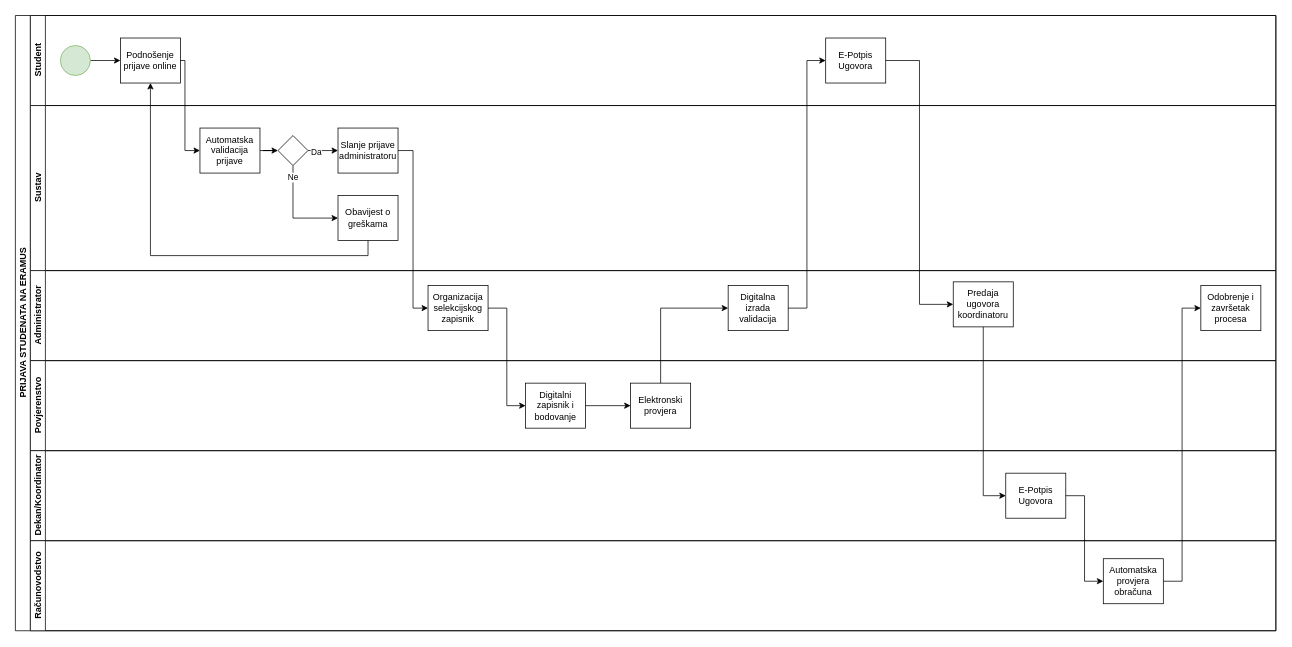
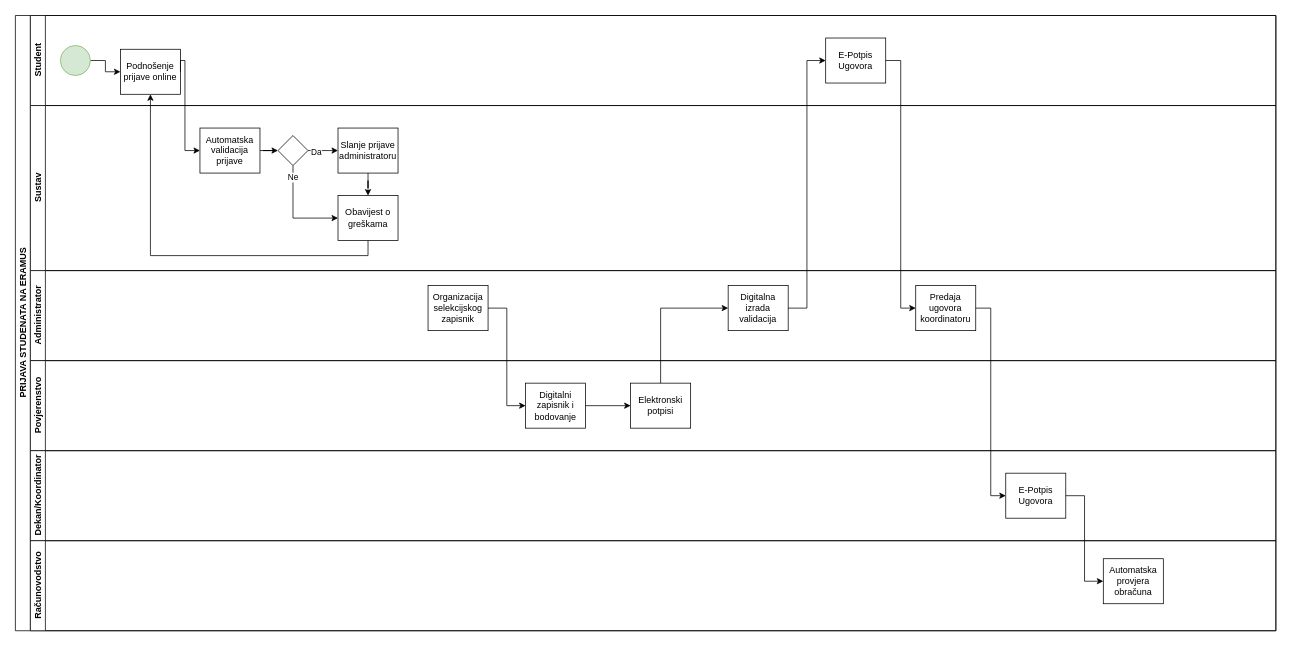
(150, 60) -> (150, 72)
(406, 150) -> (368, 185)
(983, 304) -> (945, 308)
(1230, 308) -> none
(660, 405) -> (660, 405)
(1173, 581) -> none
